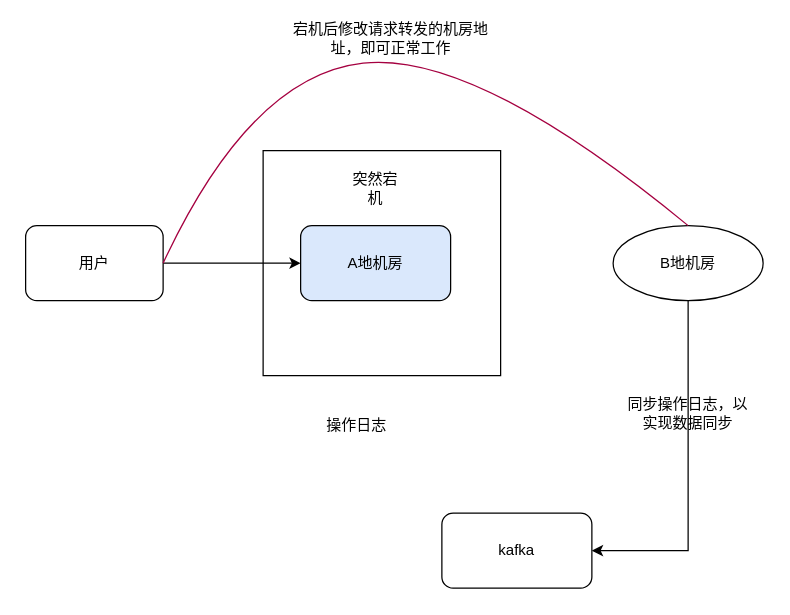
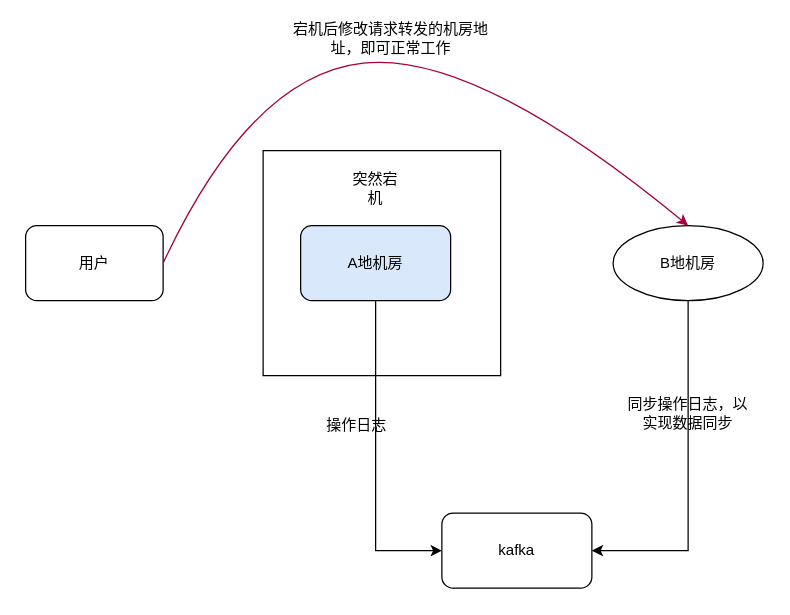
(683, 222) -> (680, 219)
(228, 263) -> none
none -> (376, 455)
